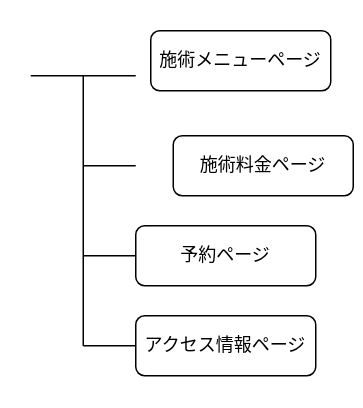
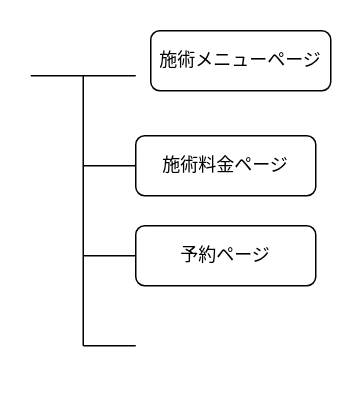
(263, 166) -> (226, 166)
(226, 346) -> none
